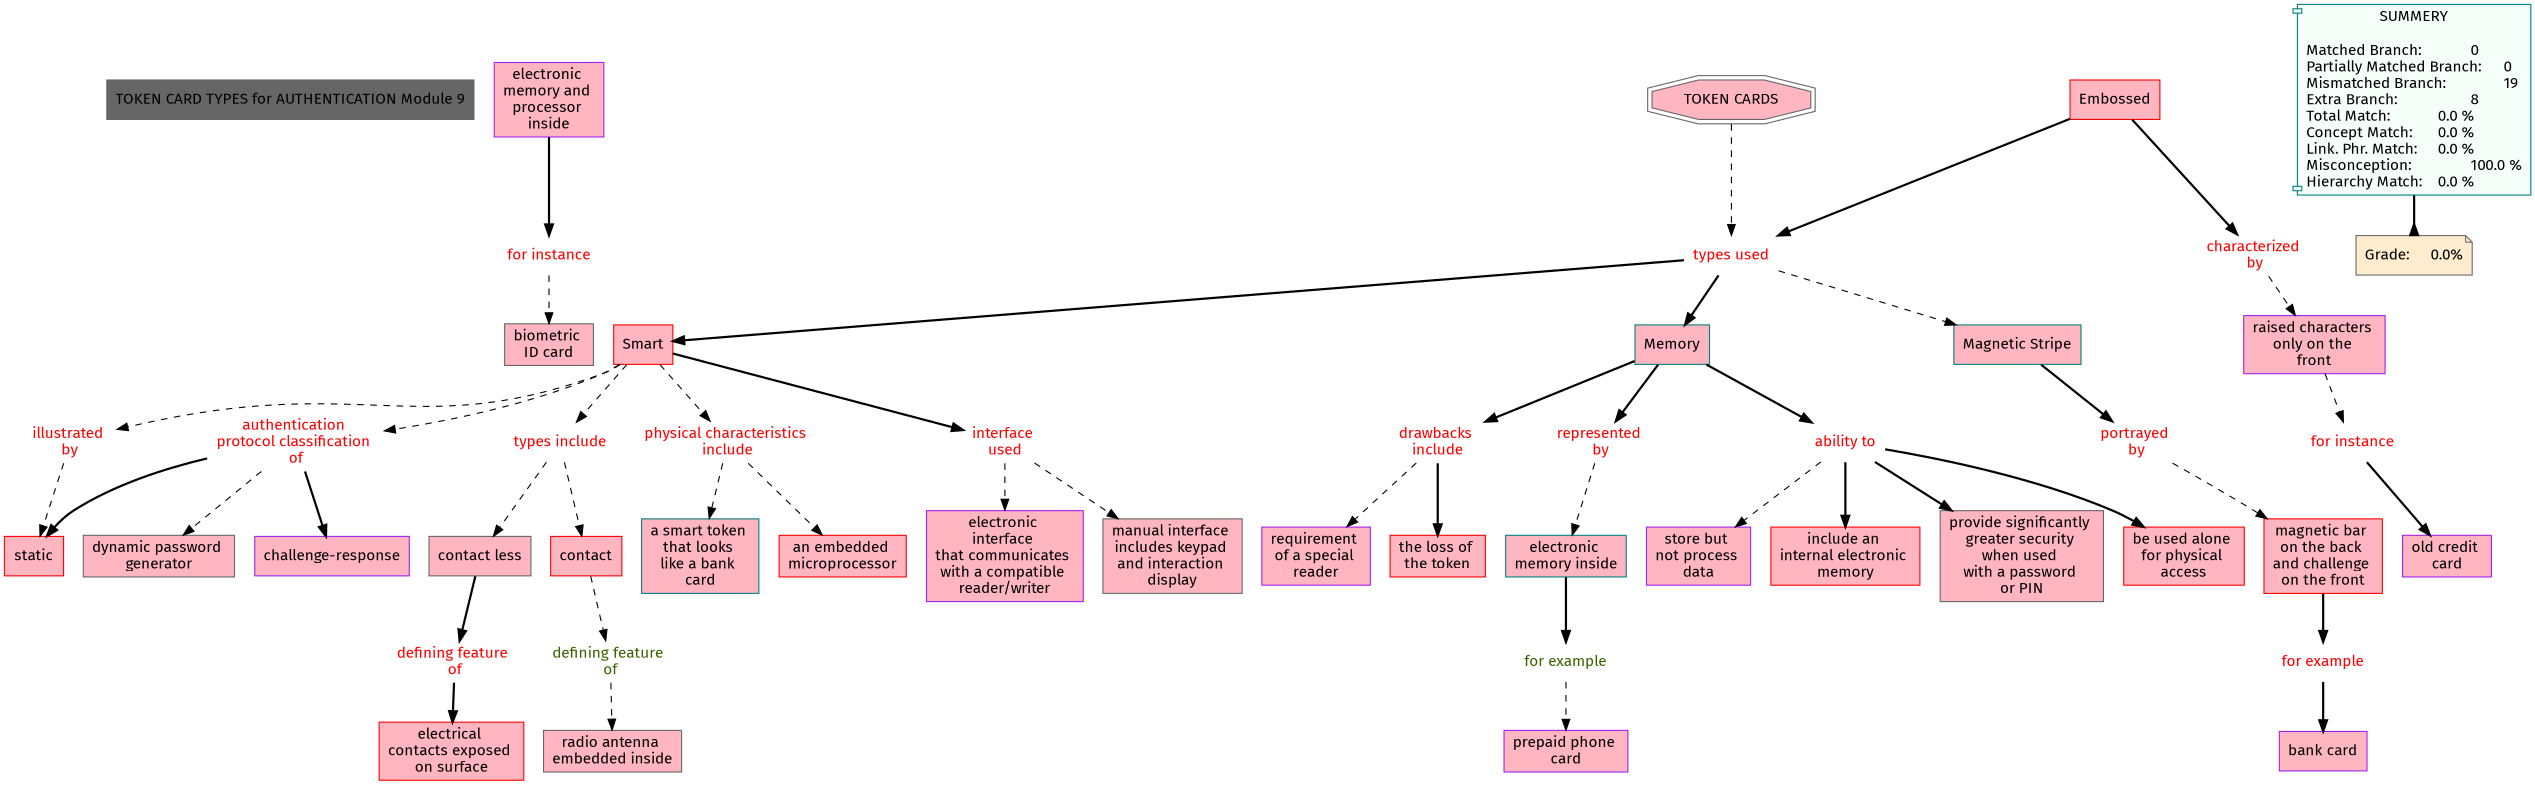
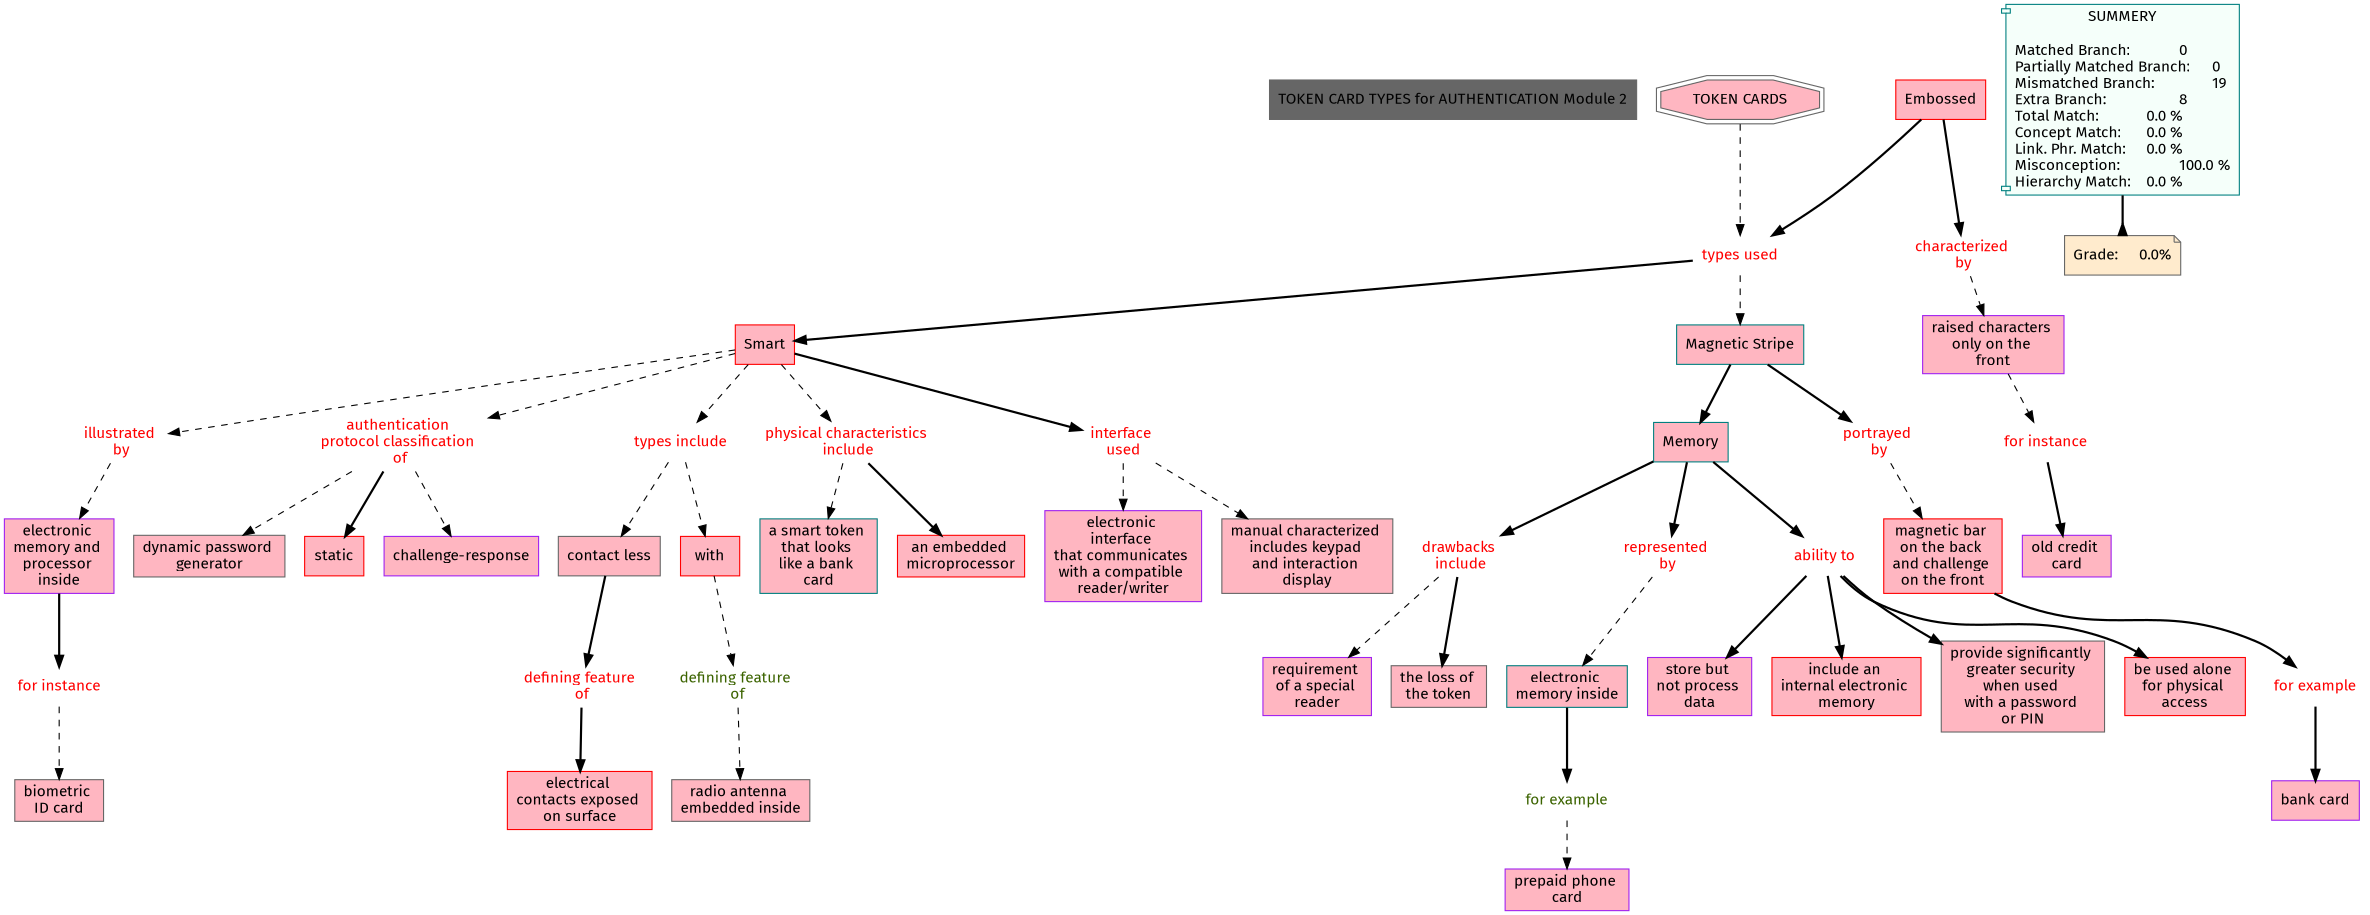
(290, 100) -> (1453, 100)
(1705, 295) -> (1718, 388)
(1783, 491) -> (1771, 613)
(54, 495) -> (98, 486)
(781, 495) -> (901, 495)
(314, 498) -> (431, 499)
(586, 556) -> (710, 556)
(1173, 556) -> (1307, 556)
(1438, 556) -> (1439, 687)
